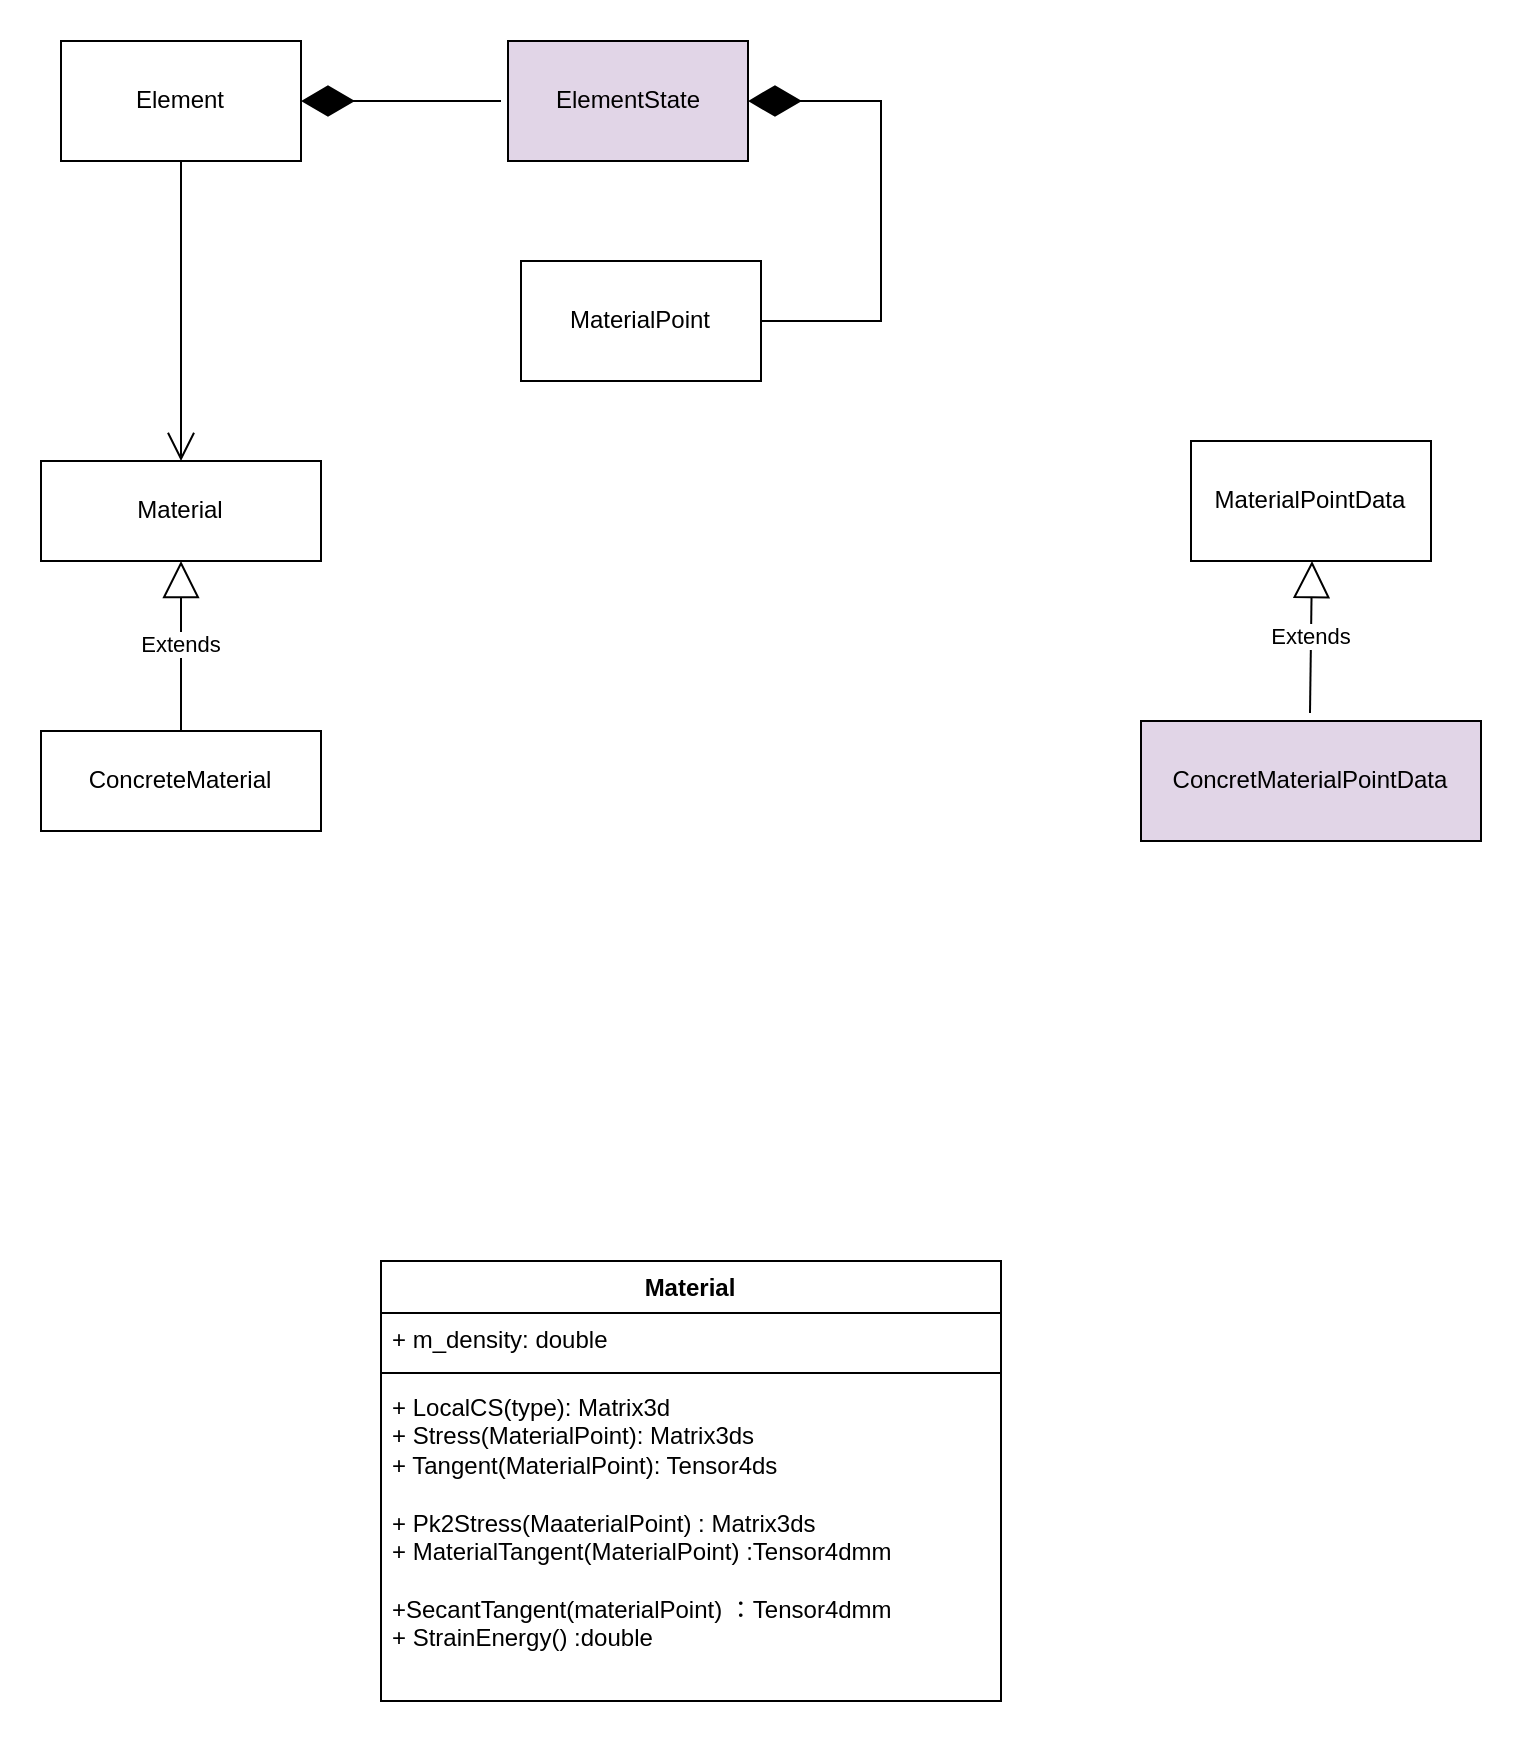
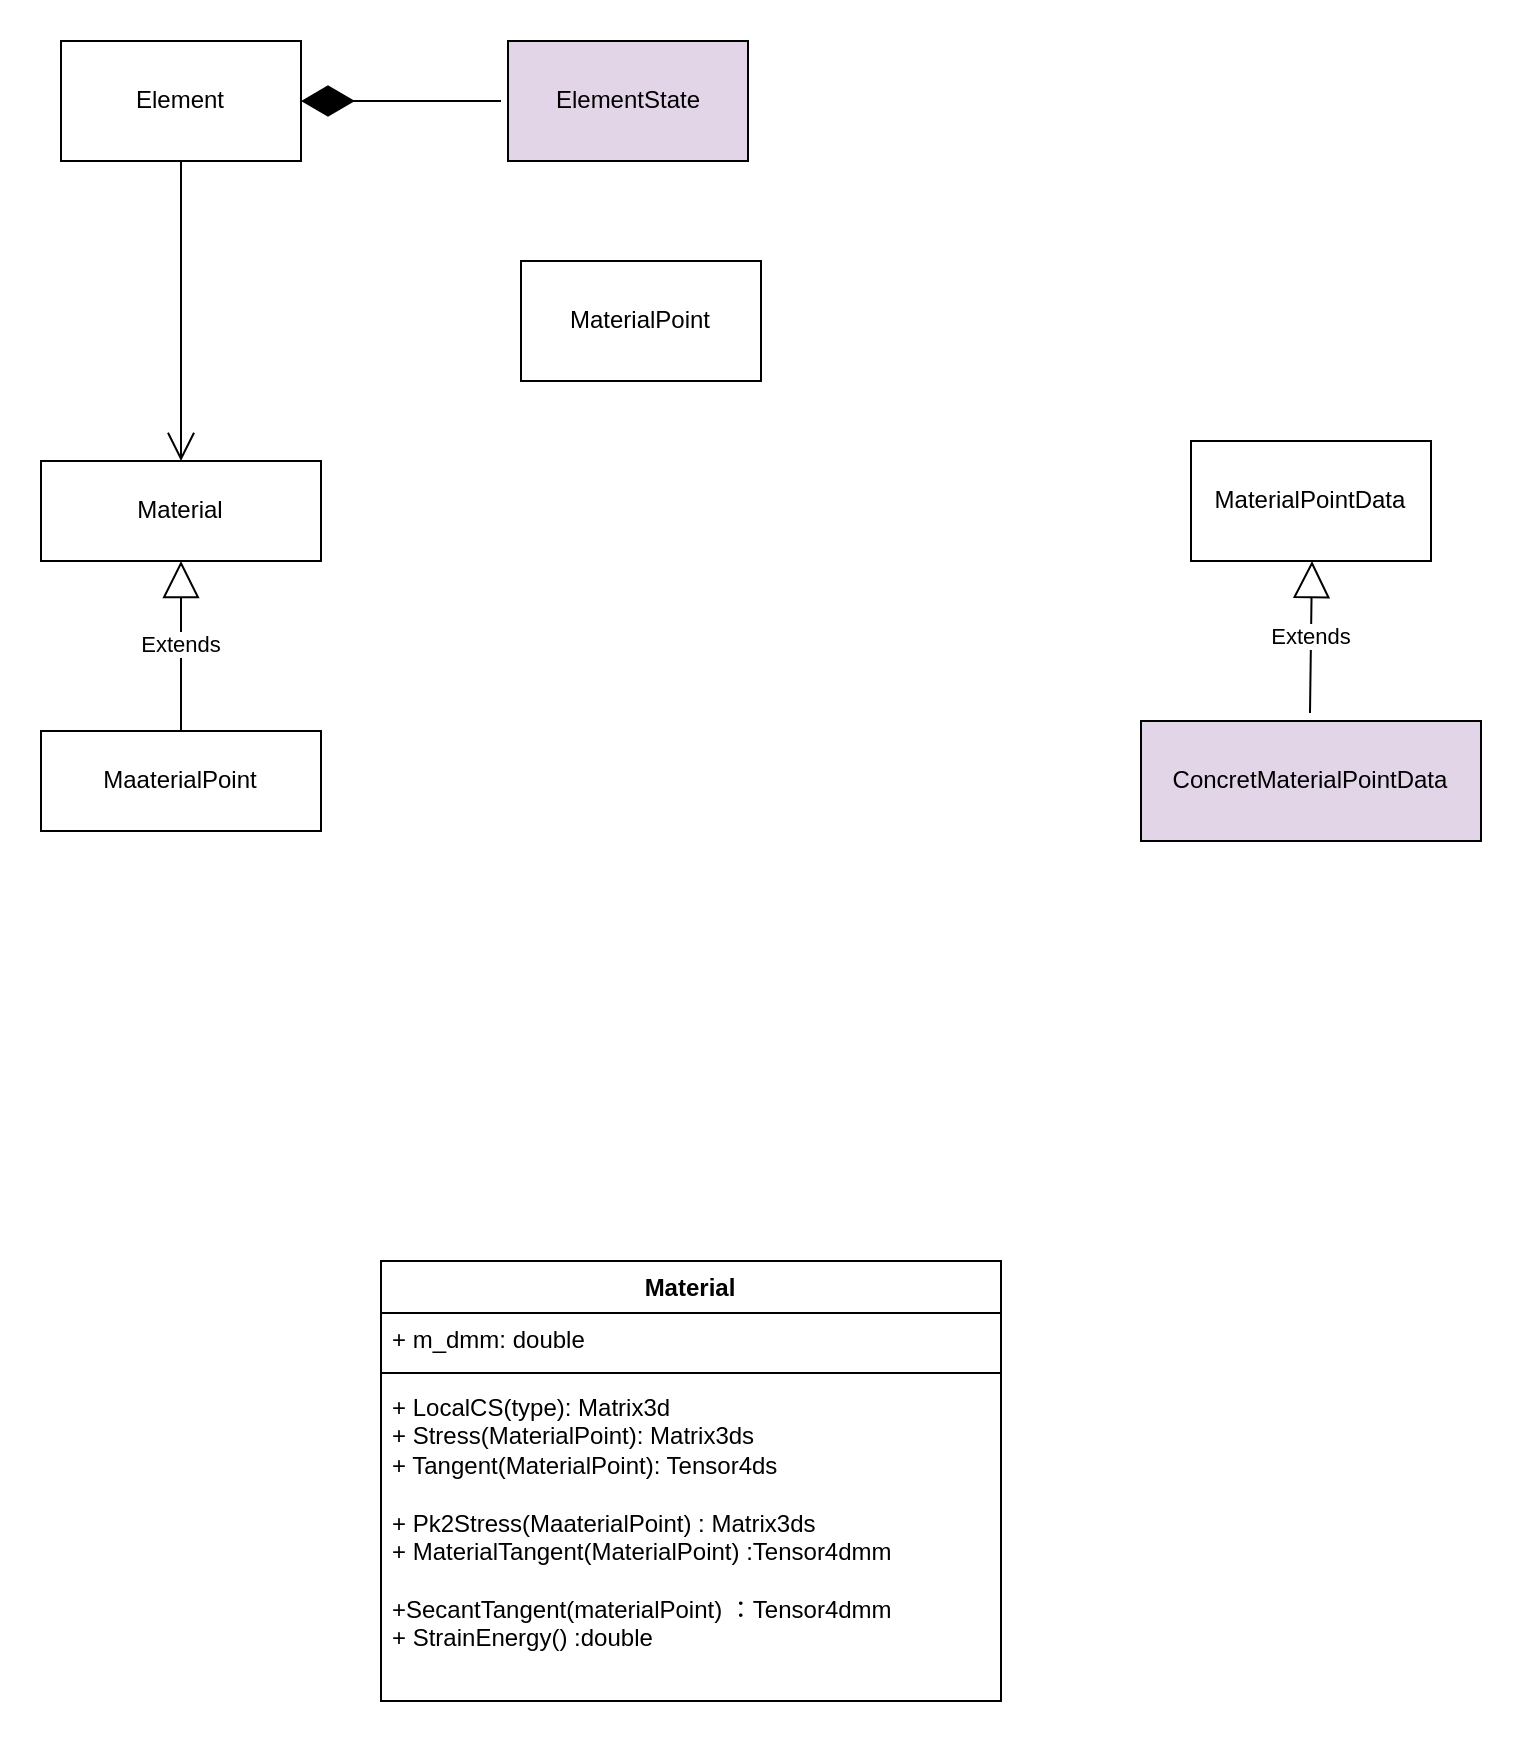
(881, 231) -> none
(181, 781) -> (181, 781)
(505, 1341) -> (481, 1341)
